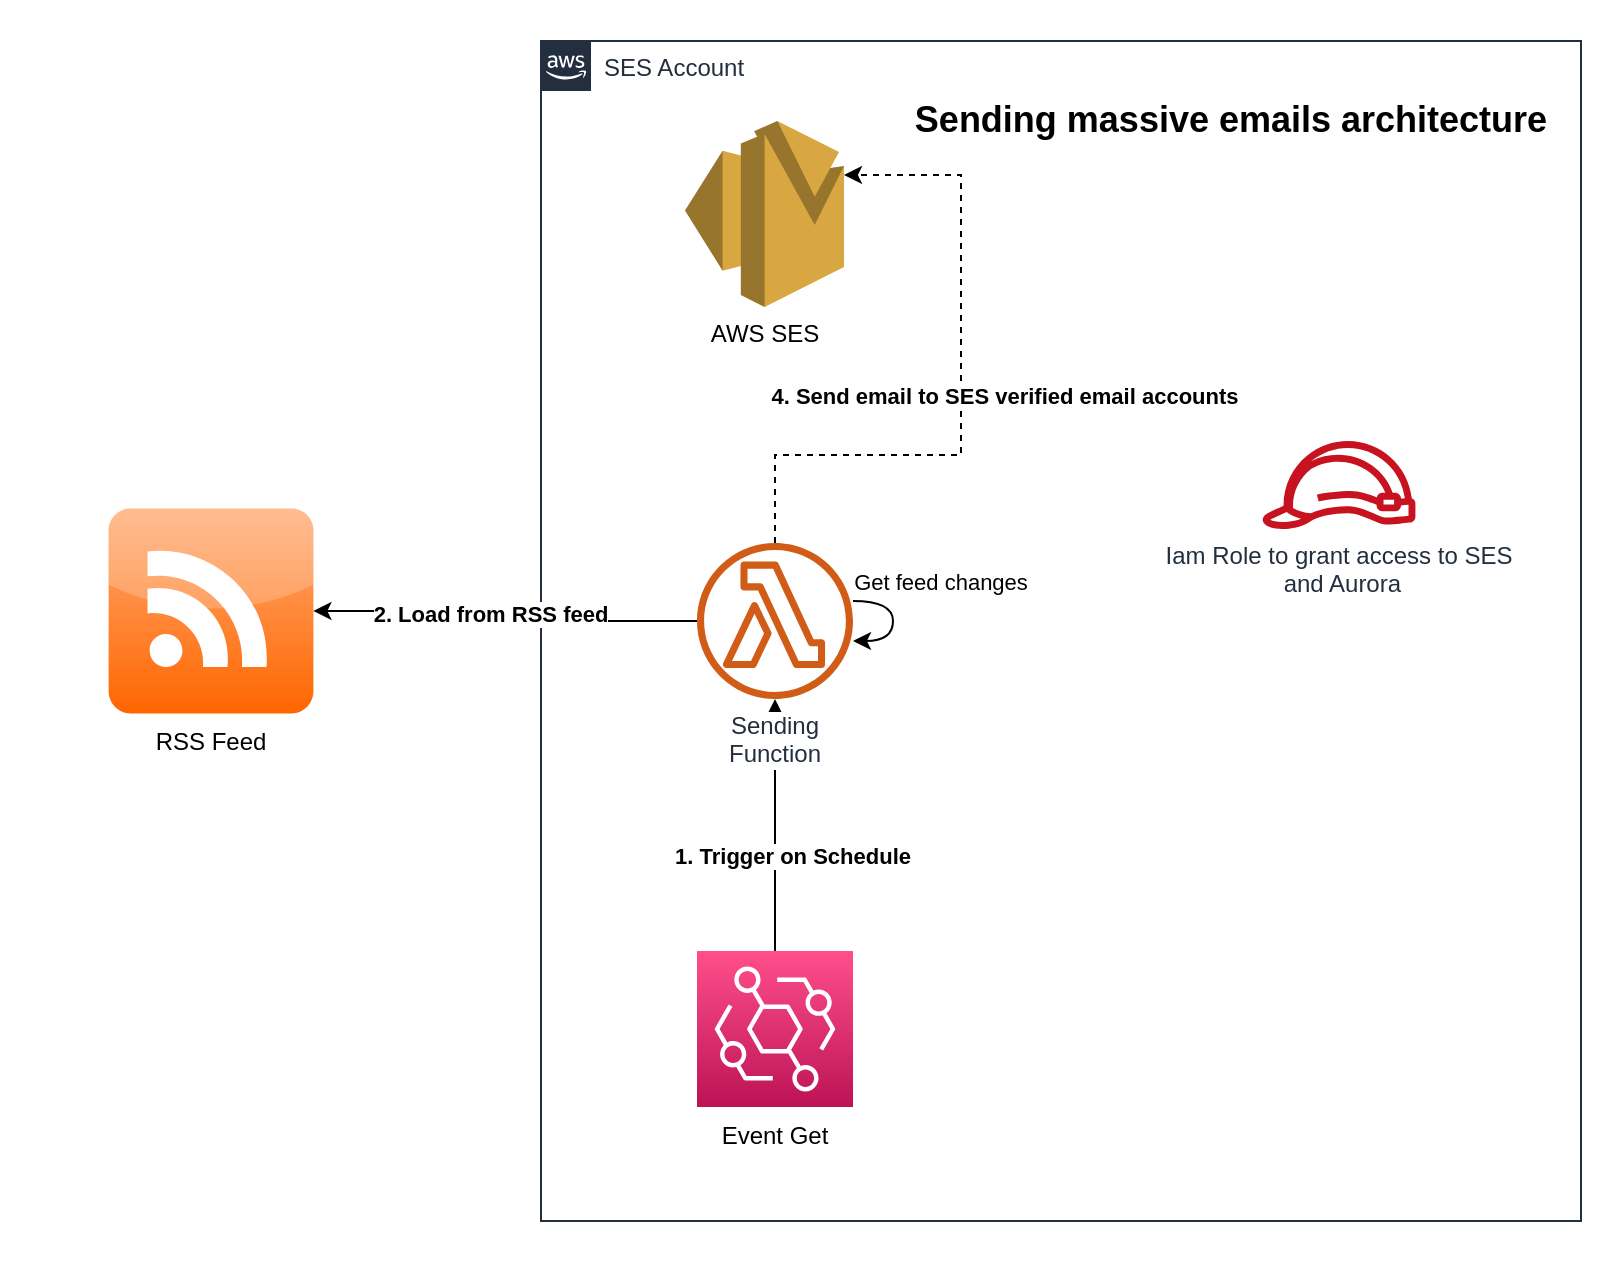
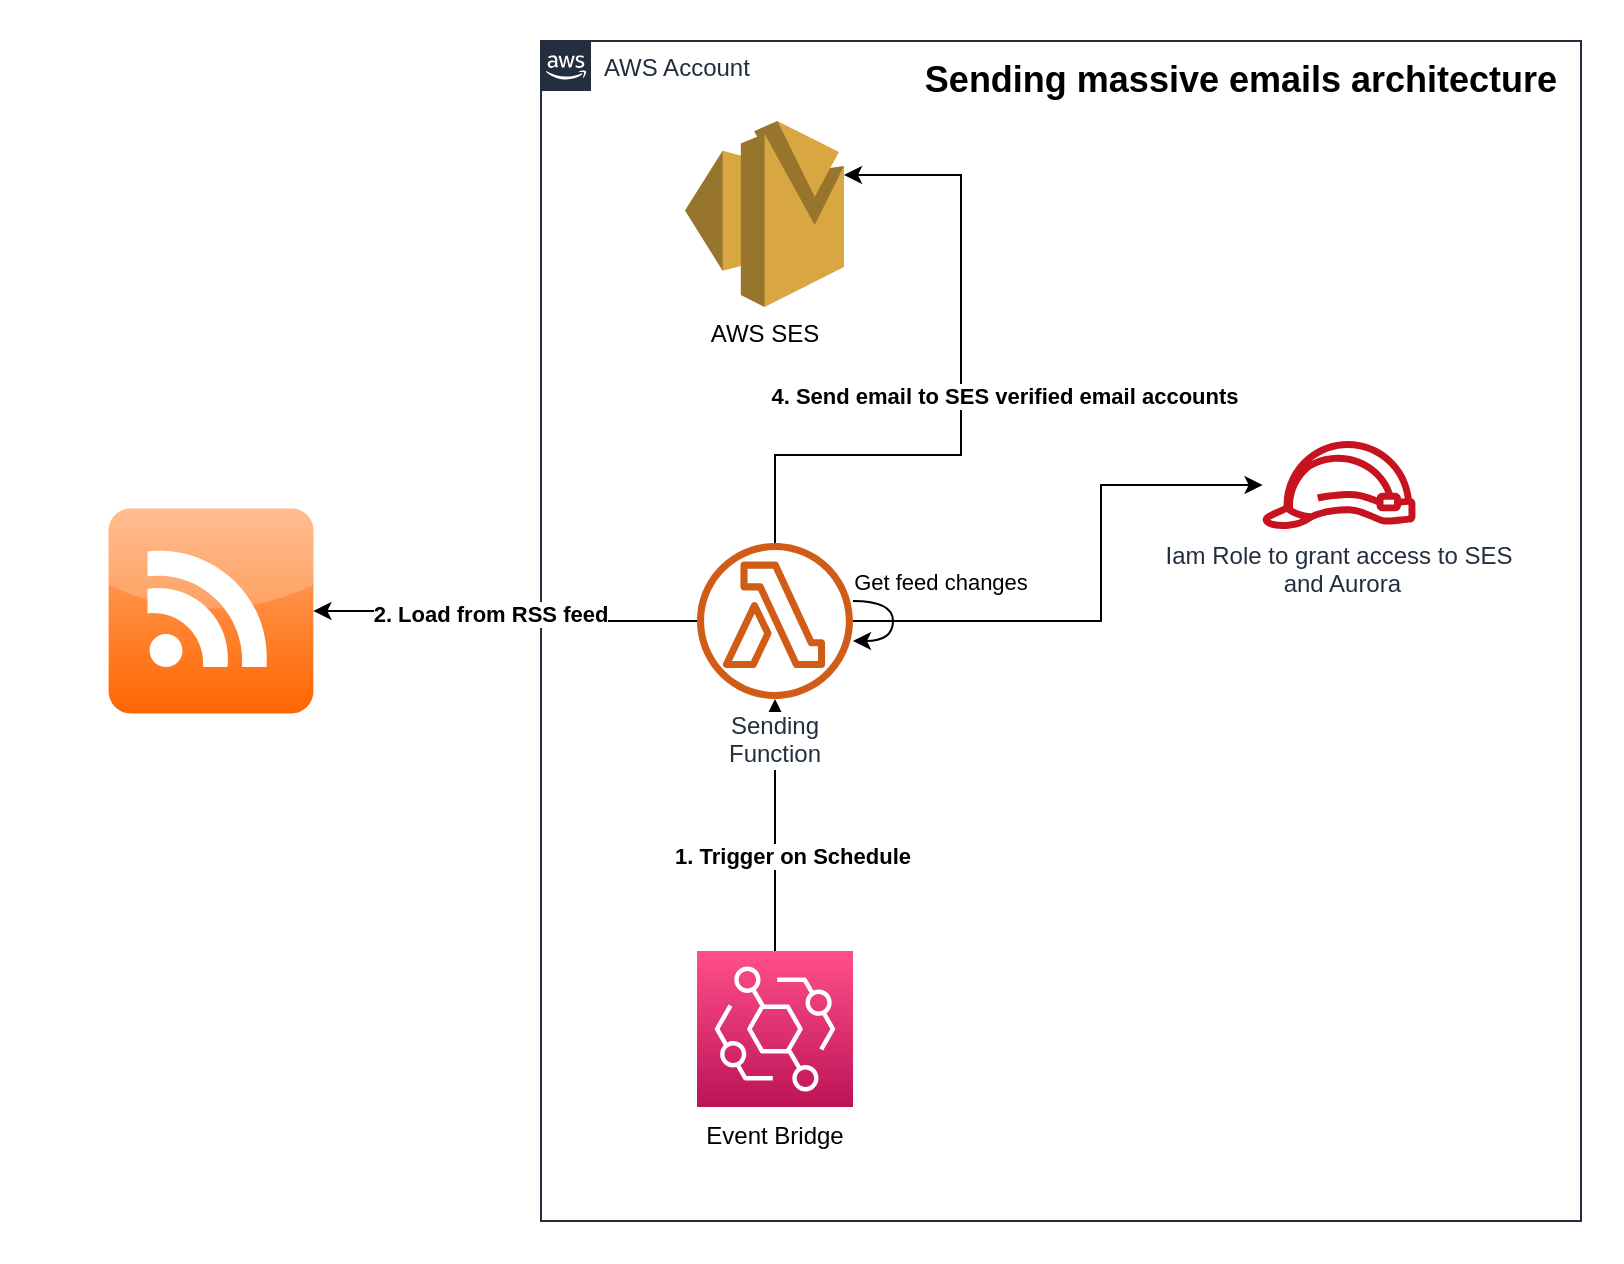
(676, 69) -> (676, 69)
(1231, 121) -> (1241, 81)
(850, 455) -> (850, 455)
none -> (1101, 603)
(211, 743) -> none
(776, 1137) -> (776, 1137)
